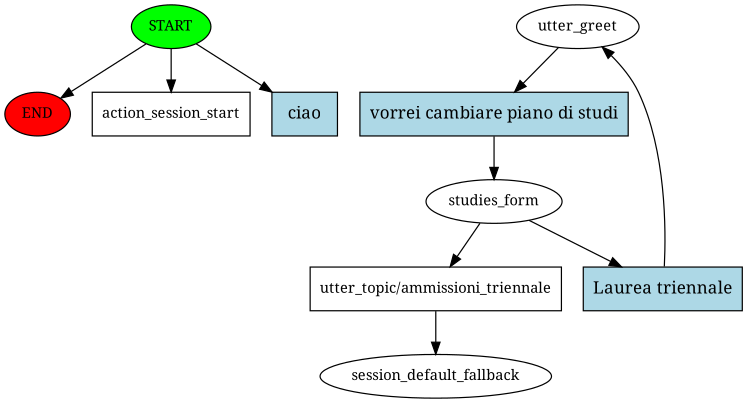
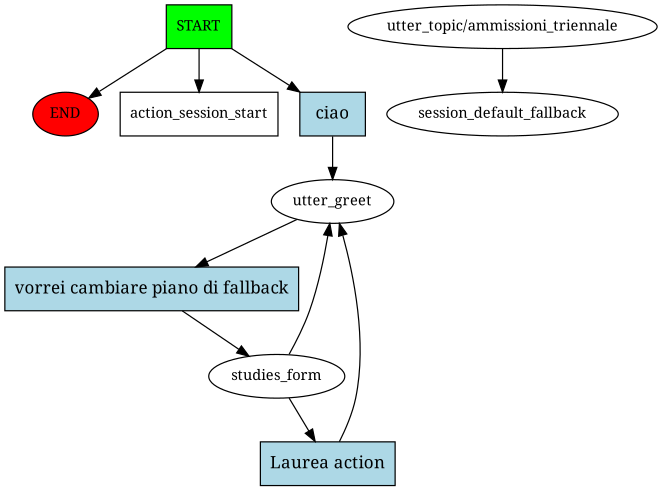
(171, 27) -> (199, 27)
(494, 114) -> (152, 289)
none -> (333, 152)
(469, 240) -> (314, 297)
(436, 289) -> (503, 27)
(663, 289) -> (328, 464)
